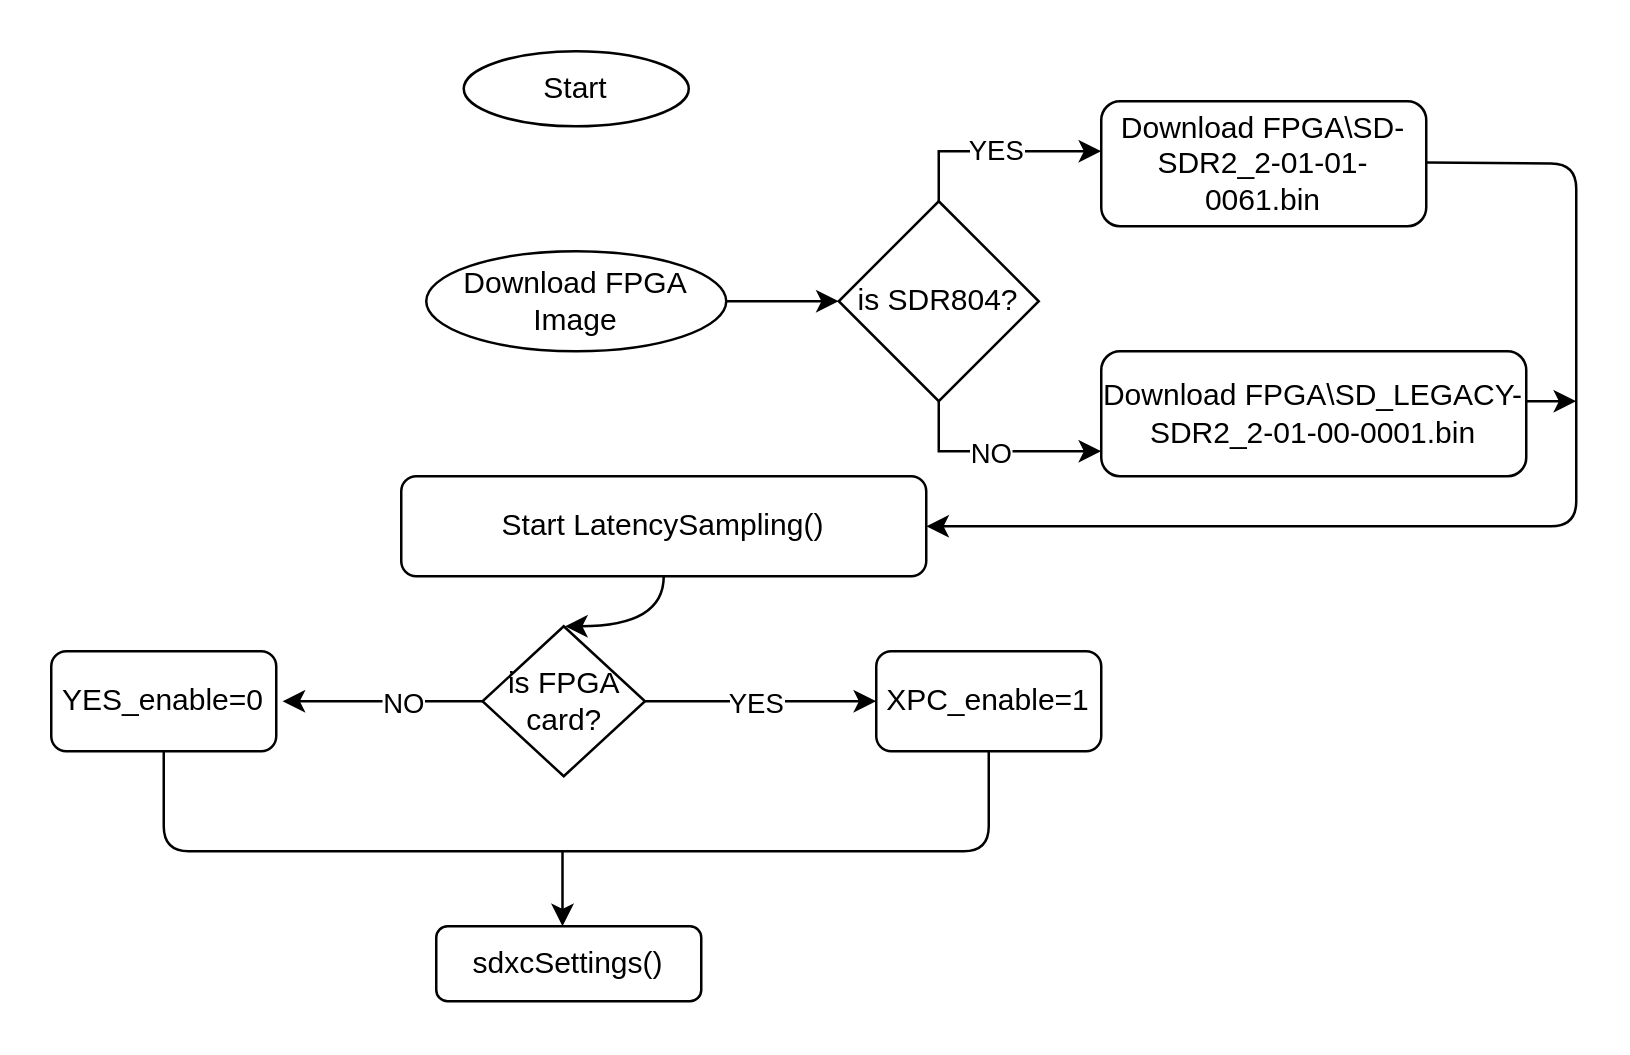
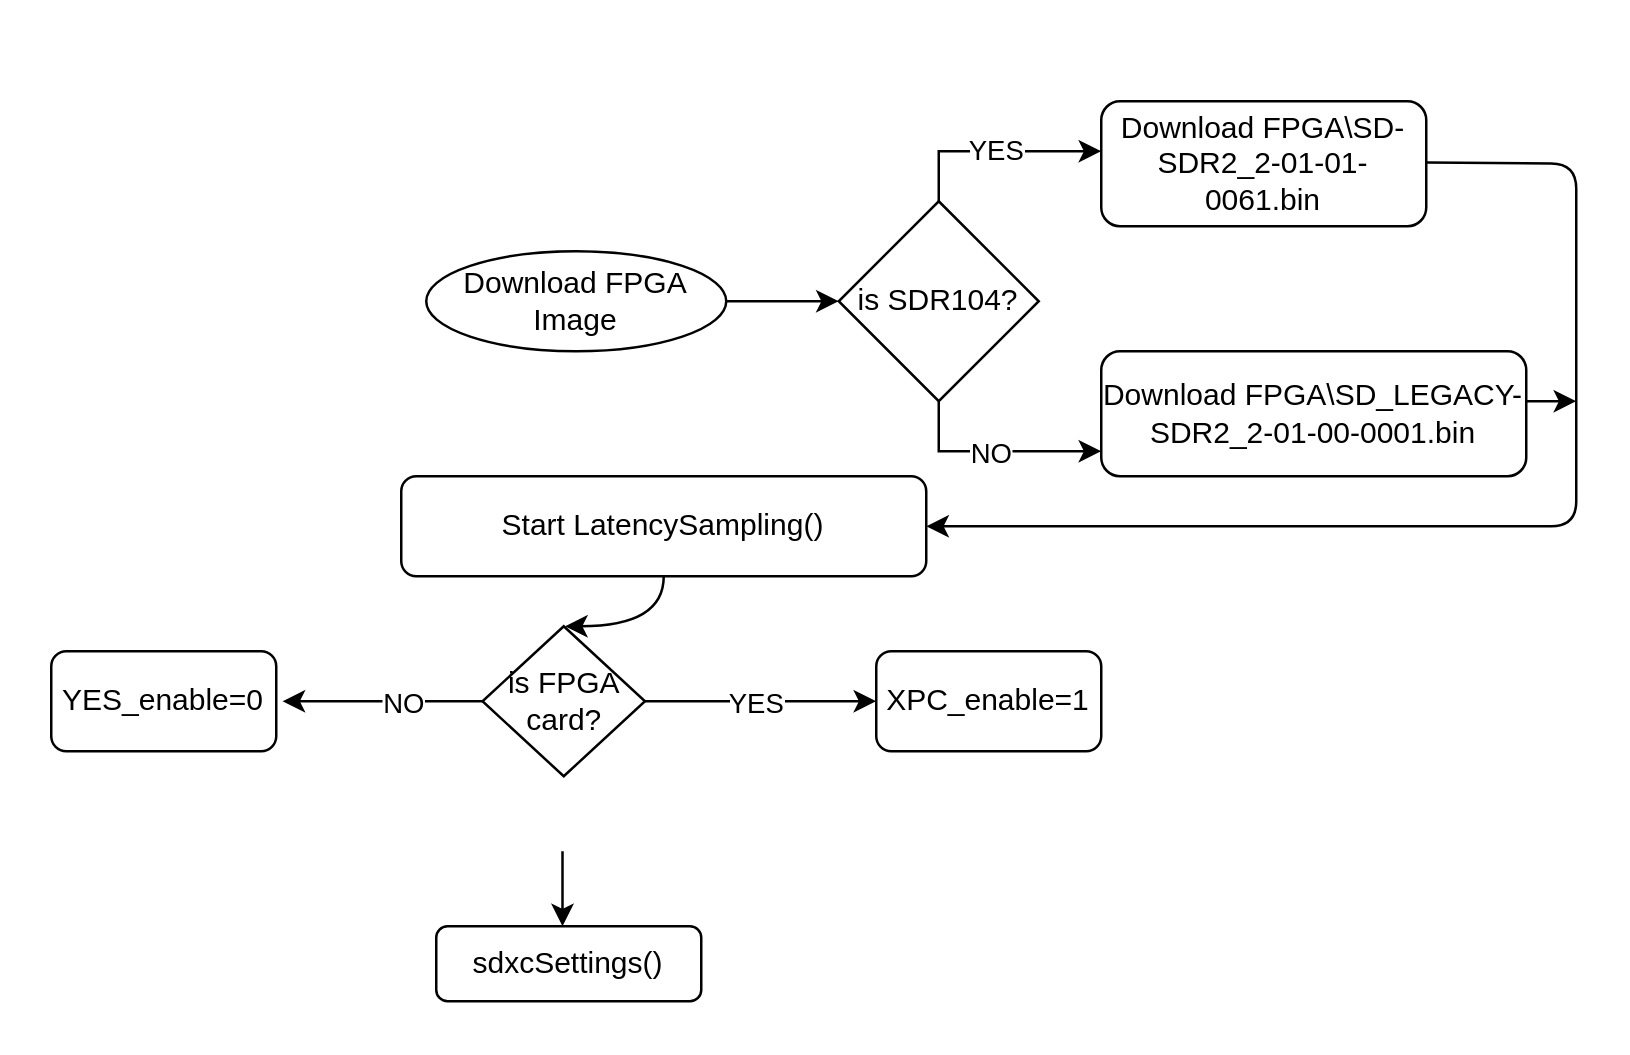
(576, 89) -> none
(939, 301) -> (939, 301)
(820, 851) -> none
